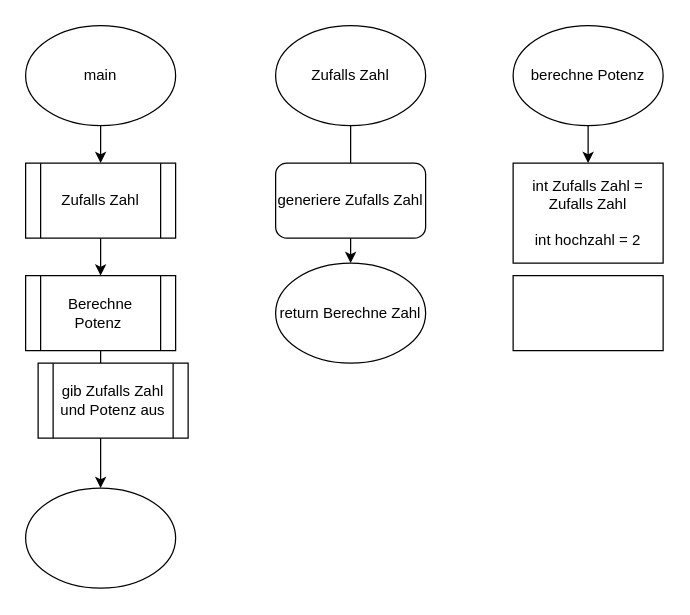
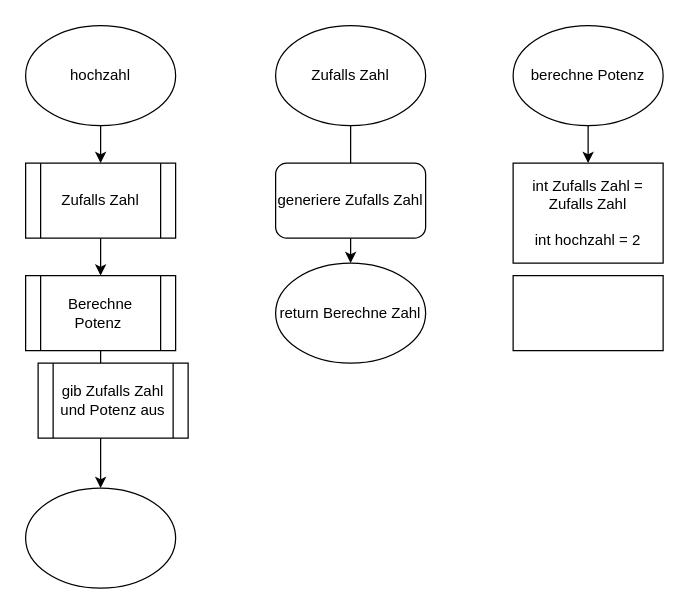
(101, 76) -> (101, 76)
